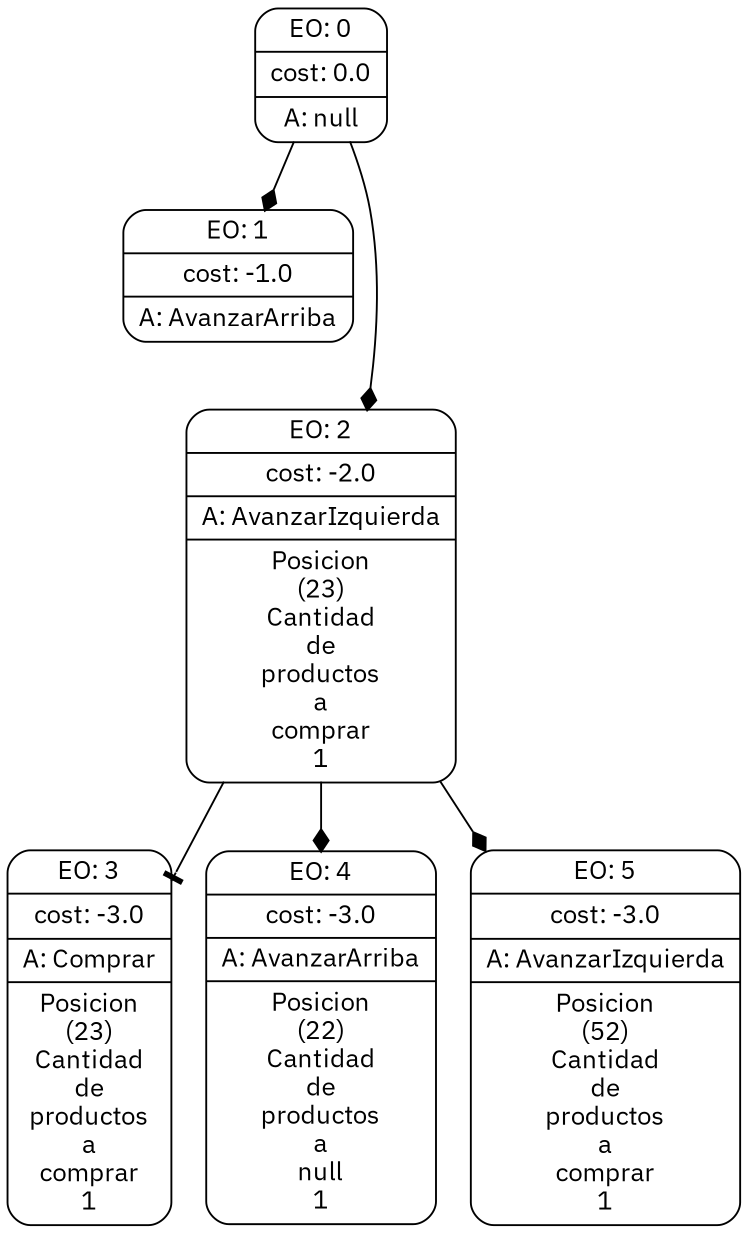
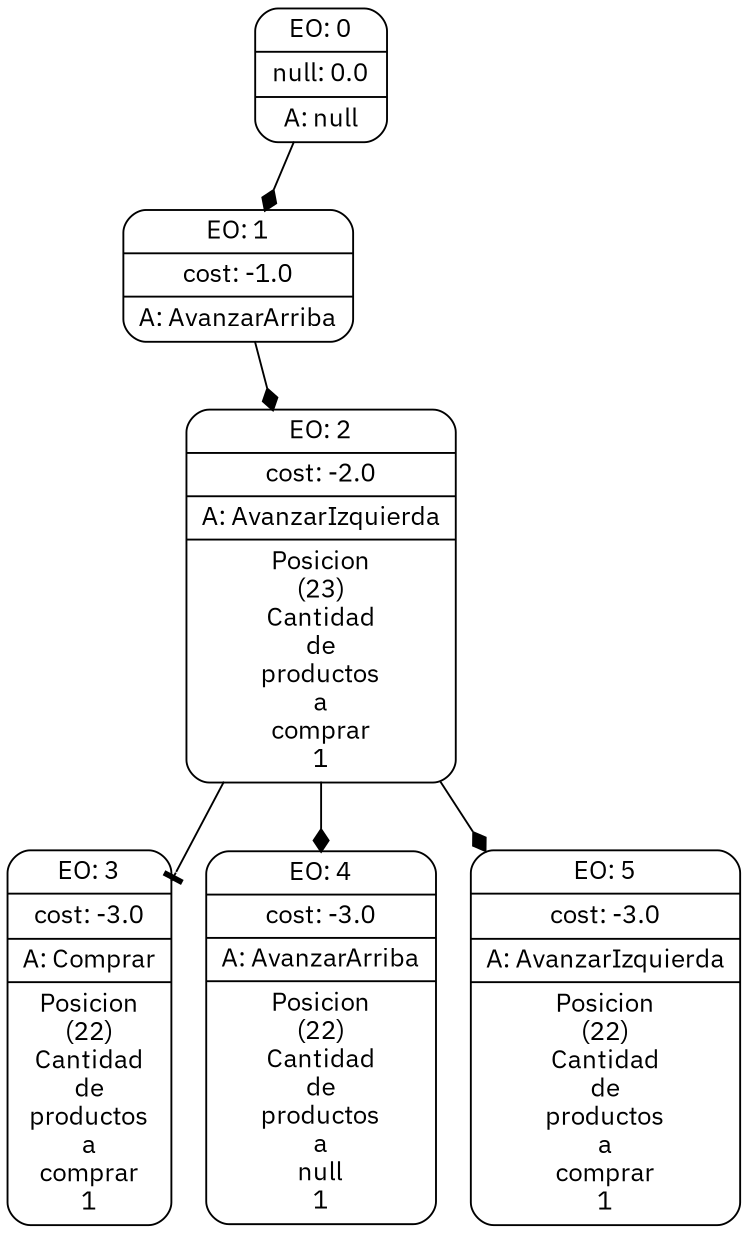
(321, 73) -> (321, 73)
(376, 263) -> (261, 365)
(89, 1032) -> (89, 1032)
(605, 1032) -> (605, 1032)
